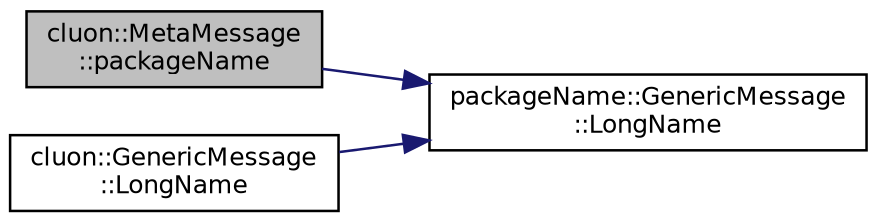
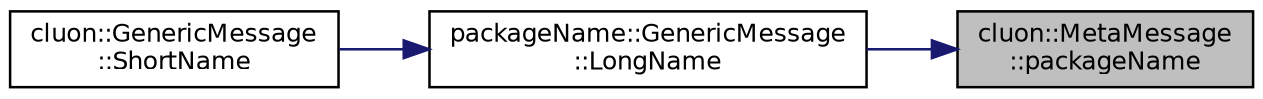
(363, 74) -> (899, 49)
(174, 173) -> (174, 49)
